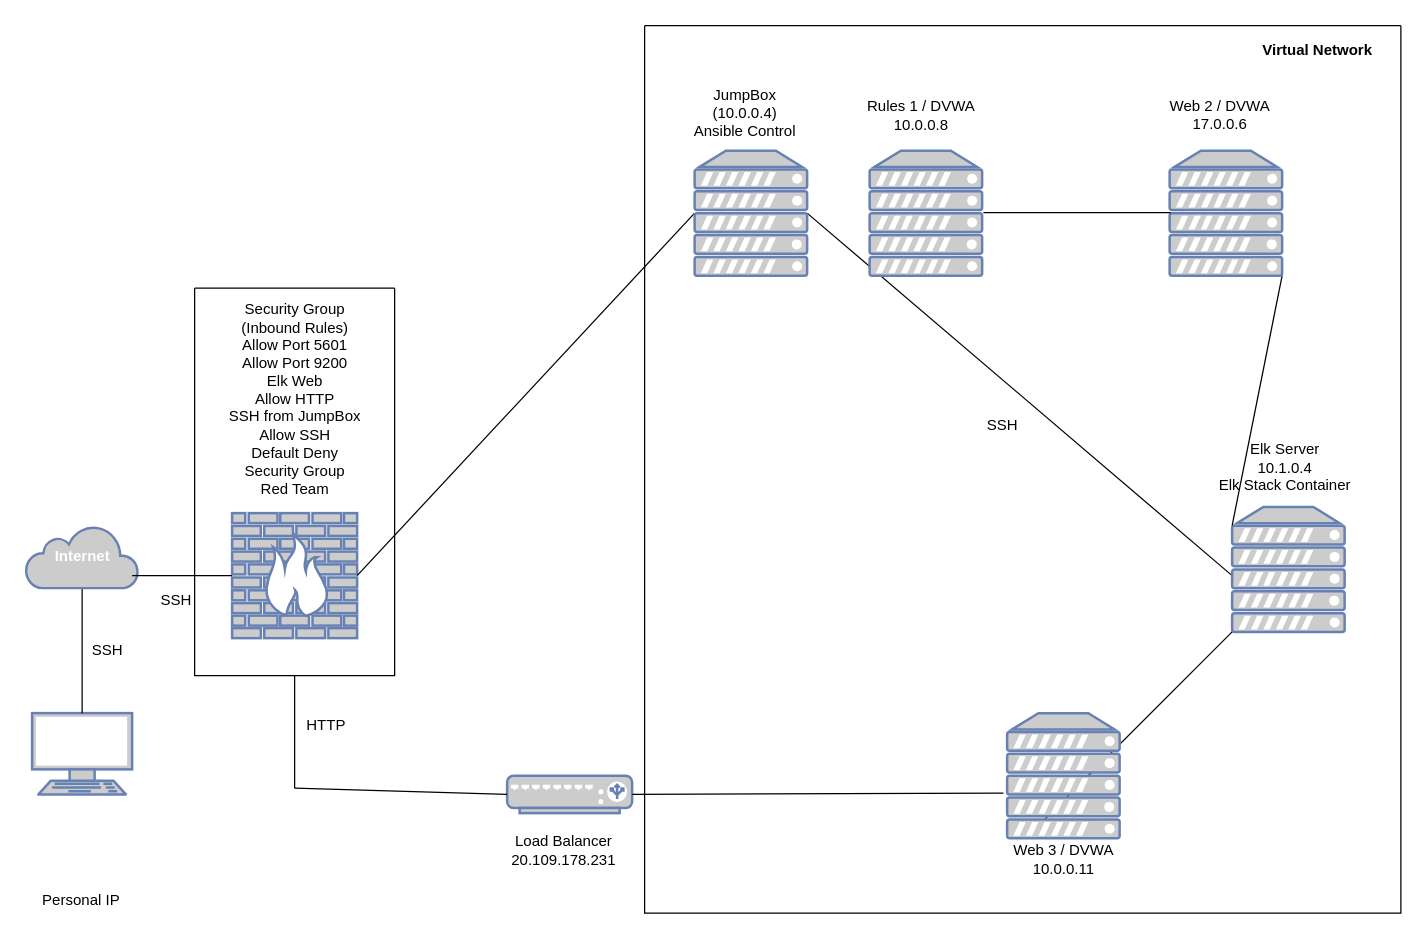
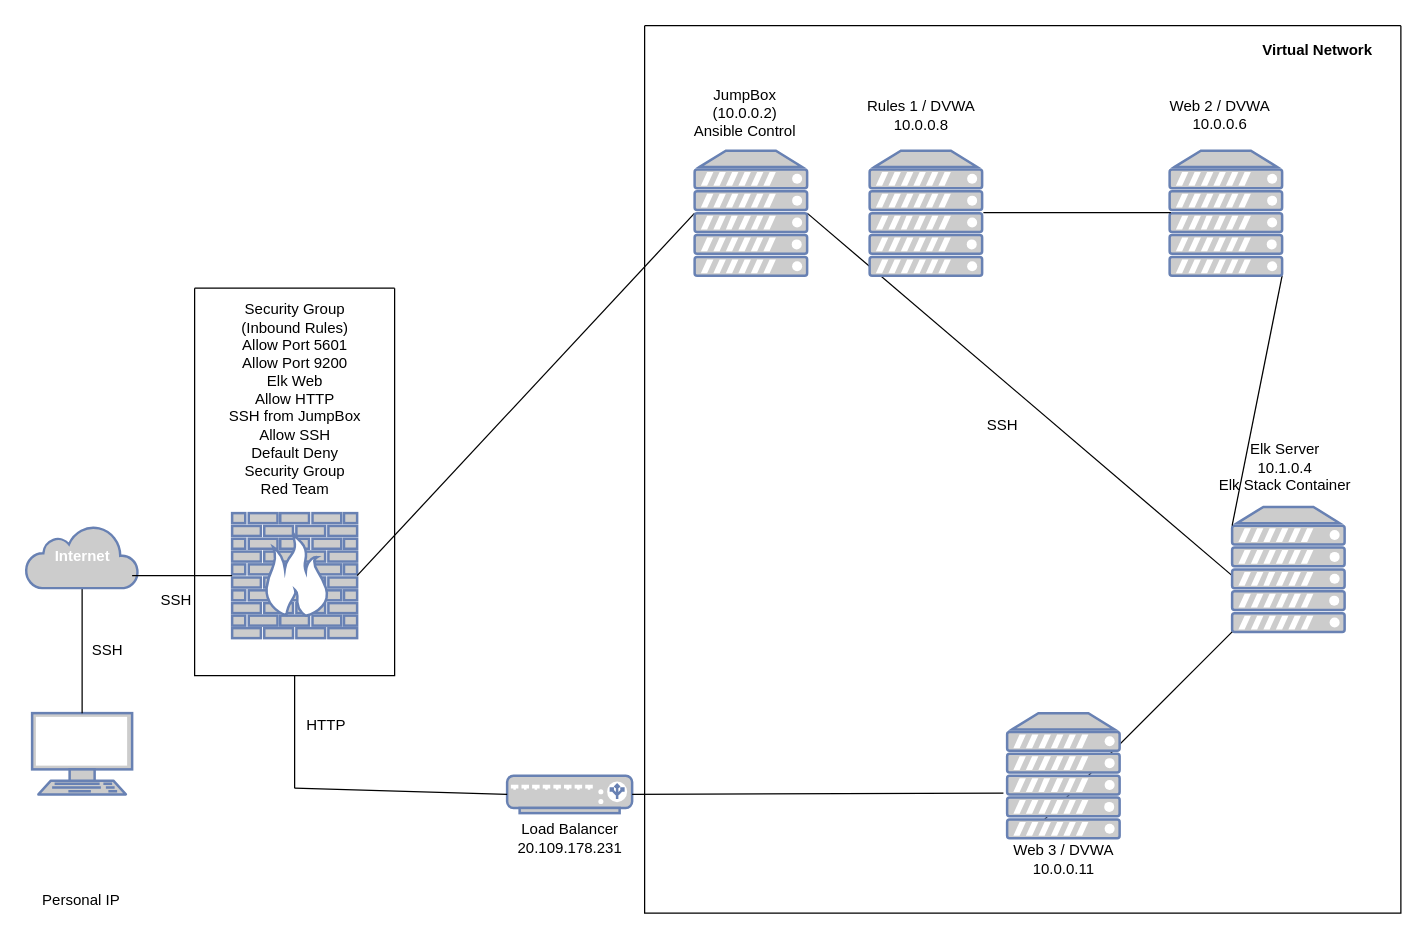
(1220, 88) -> (1220, 88)
(745, 113) -> (745, 113)
(563, 851) -> (569, 838)
